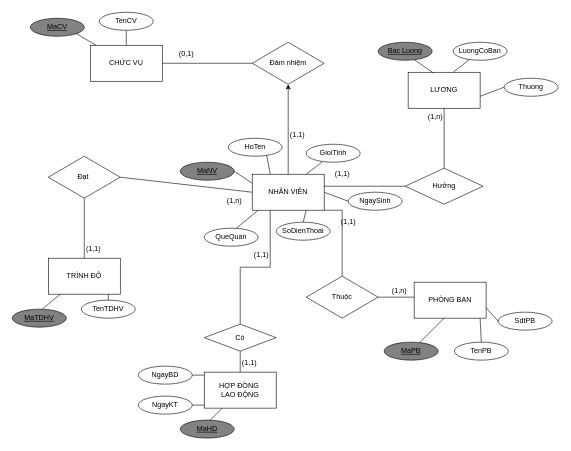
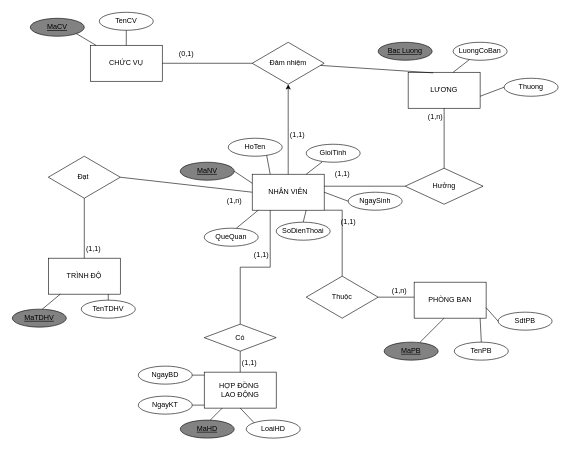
(424, 67) -> (371, 69)
none -> (247, 416)
none -> (273, 429)
